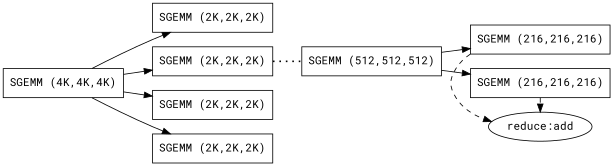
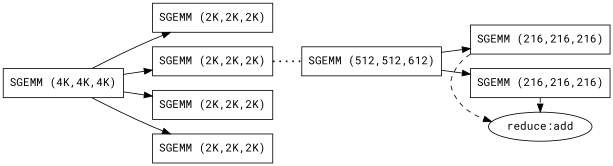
(372, 61) -> (372, 61)
